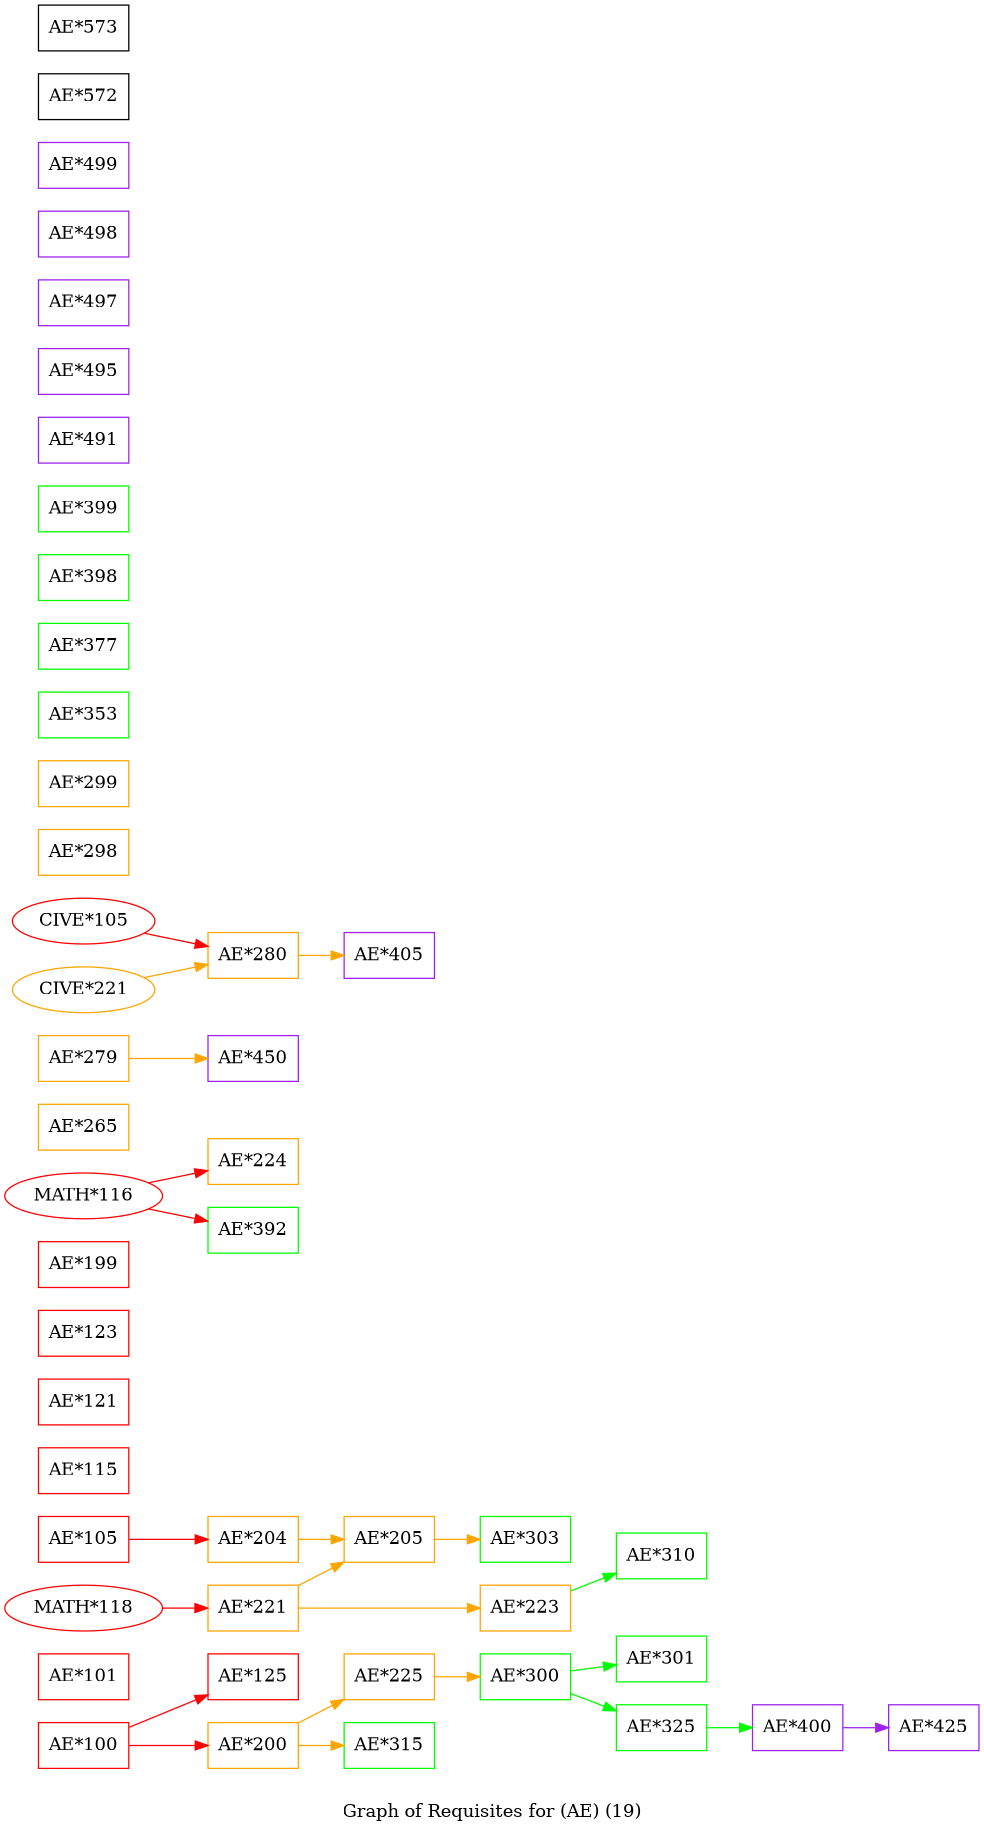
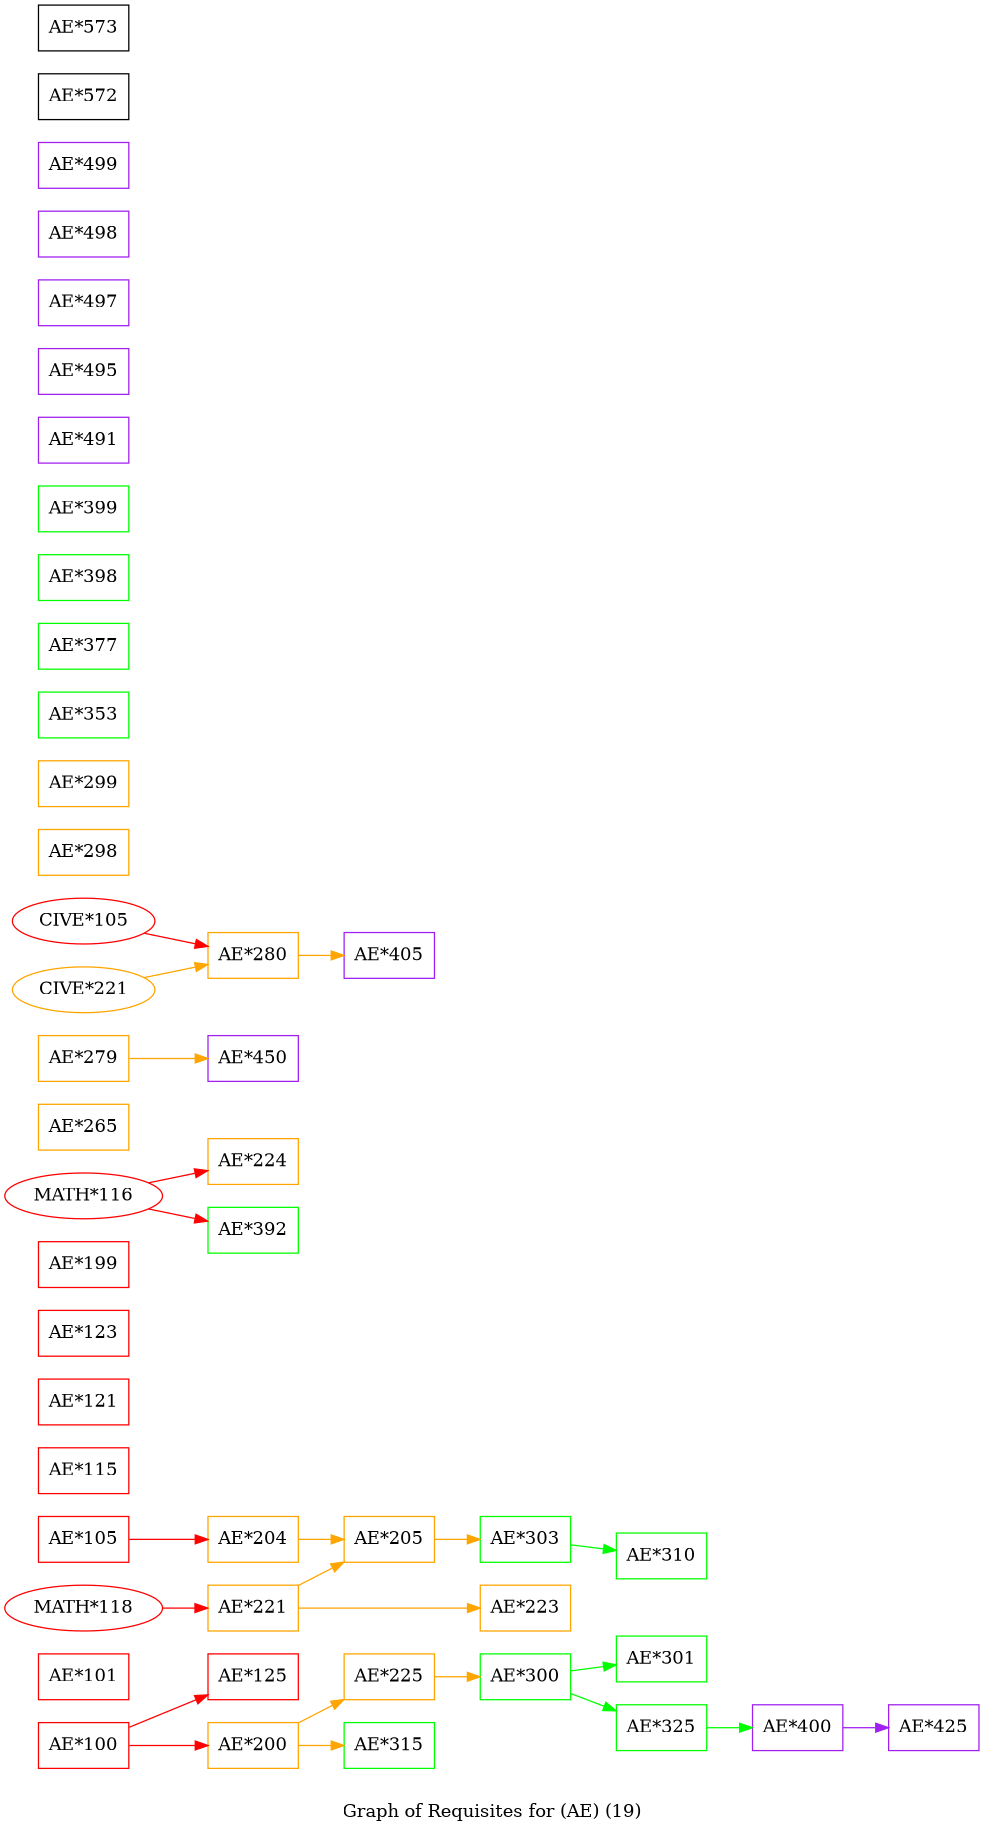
(588, 1584) -> (587, 1547)
